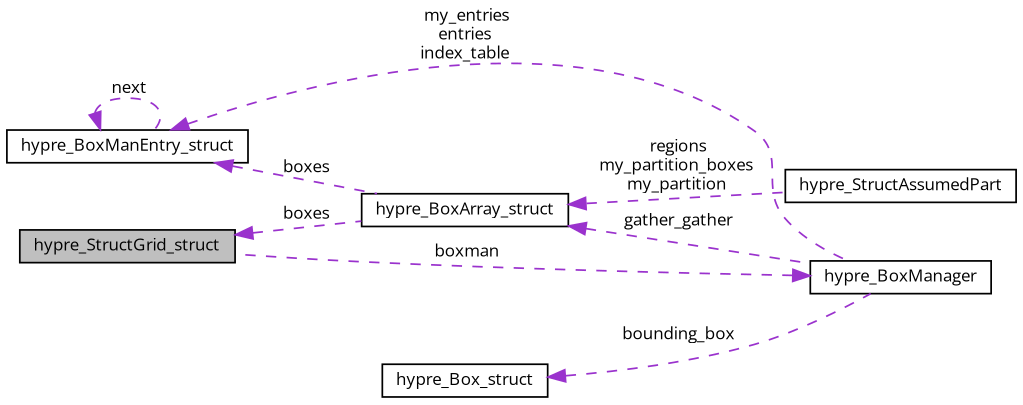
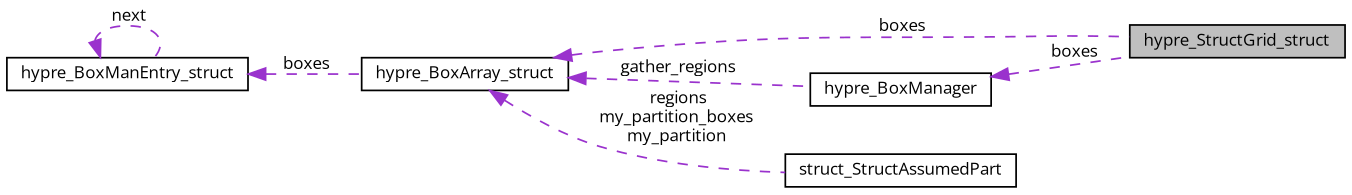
(560, 67) -> none
(901, 186) -> (901, 170)
(677, 221) -> (677, 68)
(307, 227) -> (850, 37)
(465, 252) -> (1073, 53)
(465, 381) -> none
